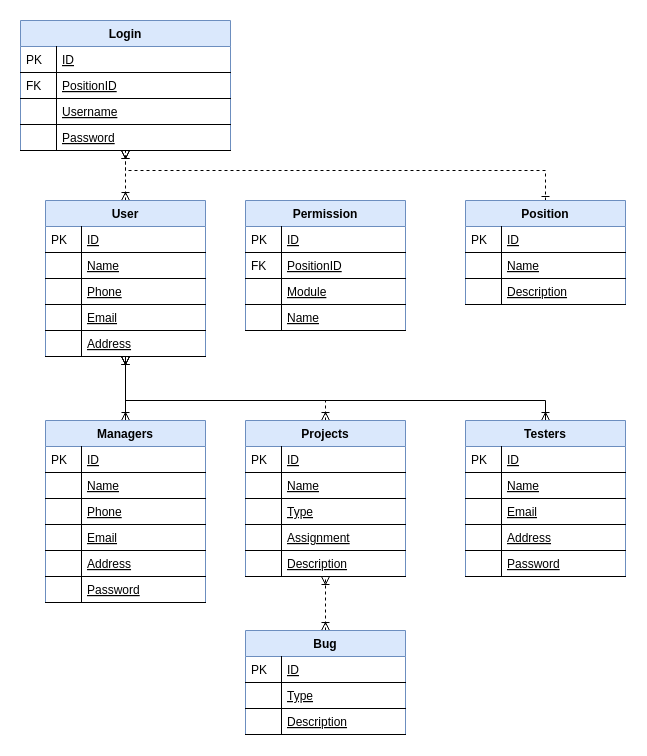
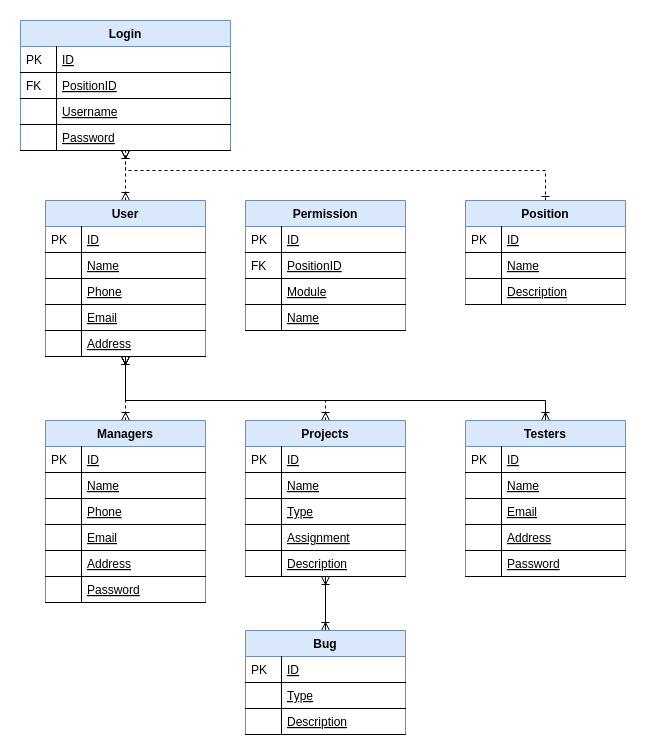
(126, 411) -> (126, 411)
(326, 604) -> (326, 604)
